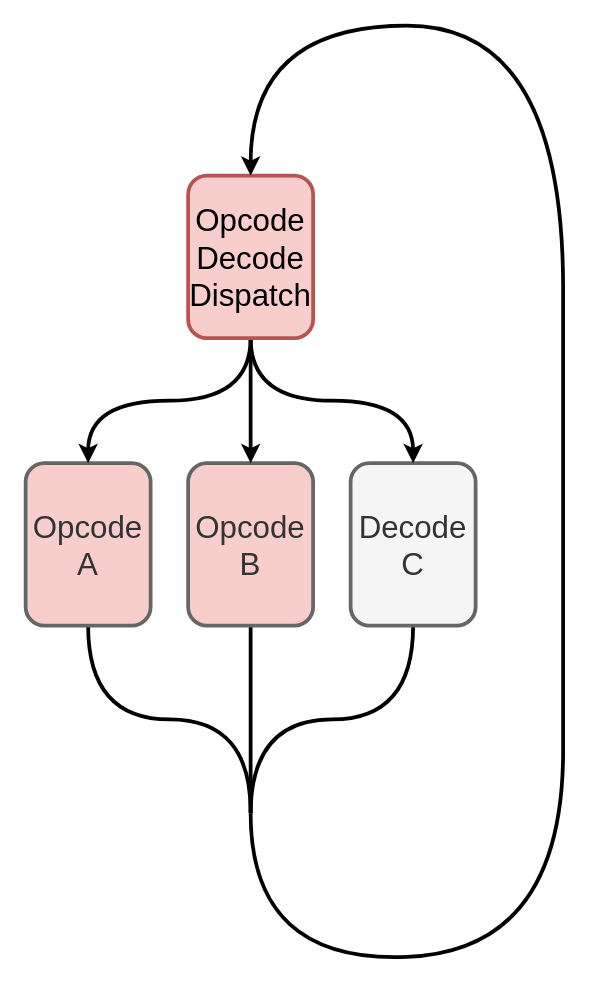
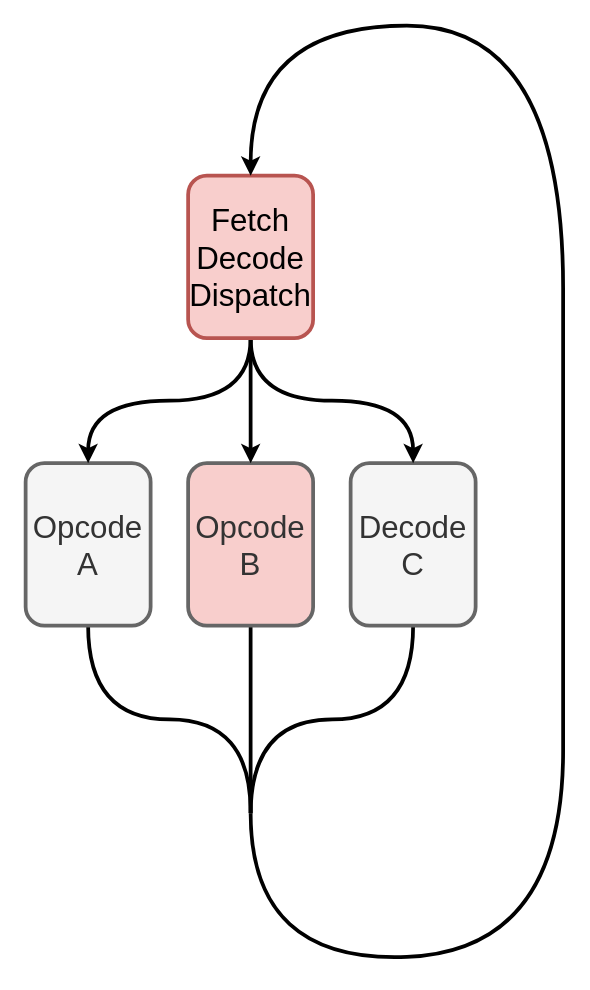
(251, 257) -> (251, 257)
(88, 544) -> (88, 544)
